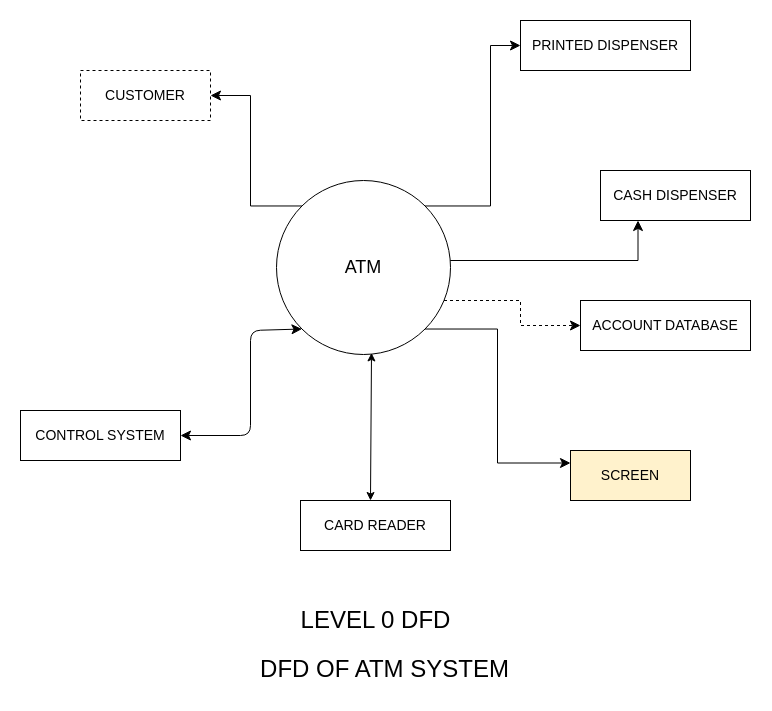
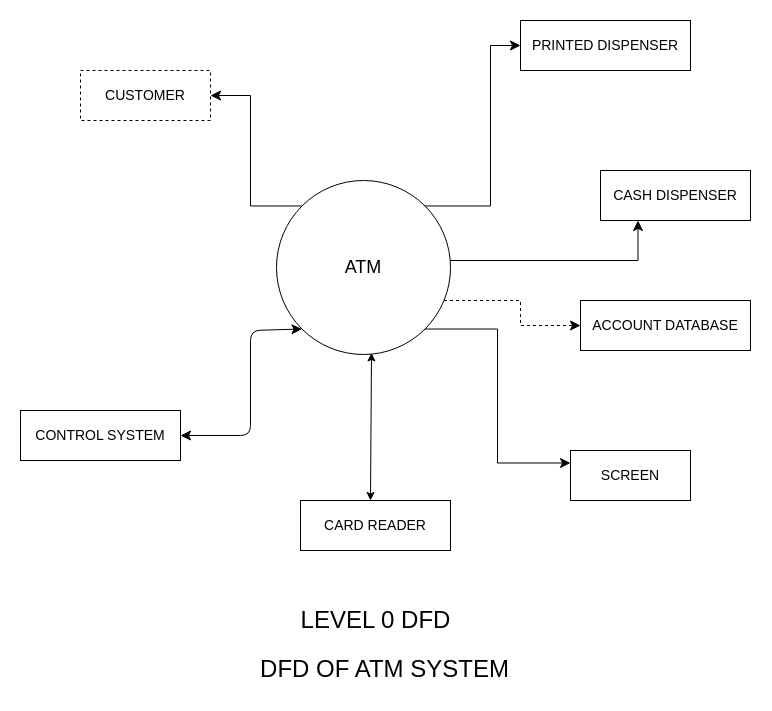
(631, 476) -> (631, 476)
